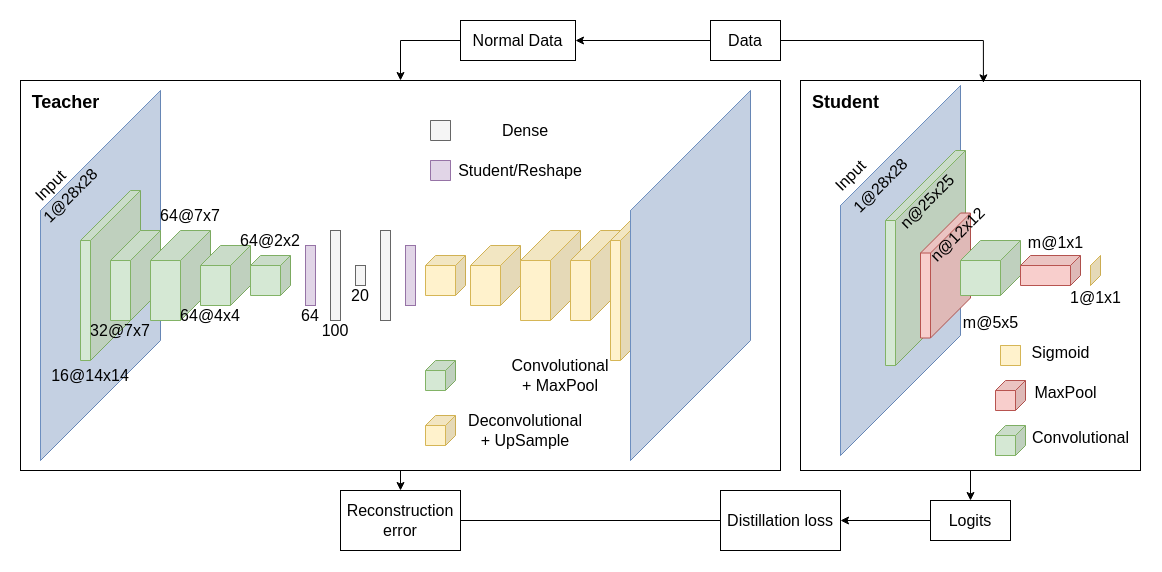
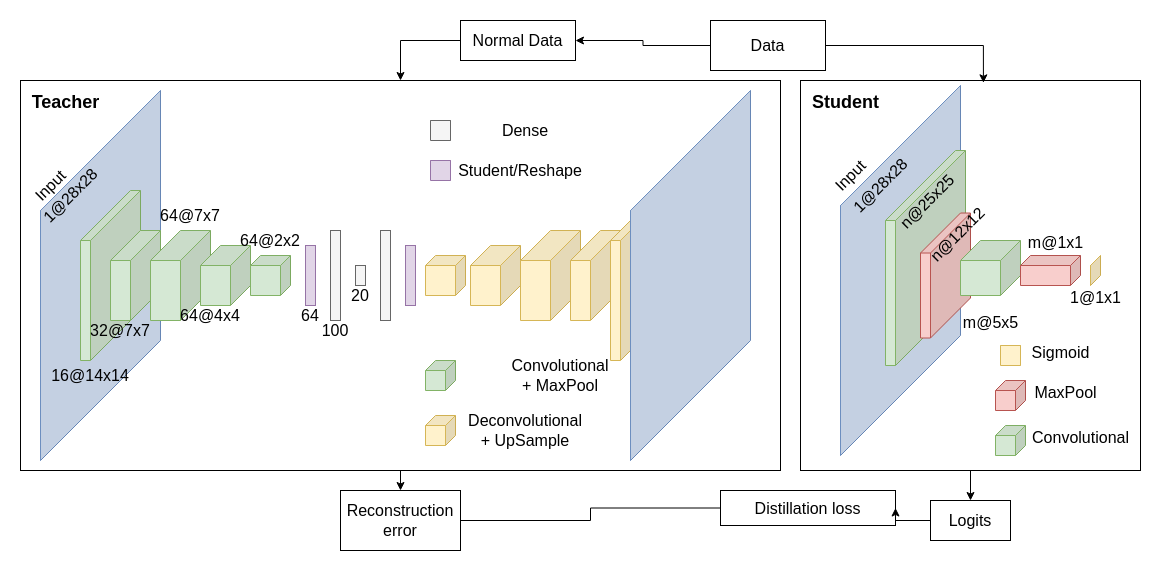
(746, 41) -> (768, 46)
(781, 521) -> (808, 508)
